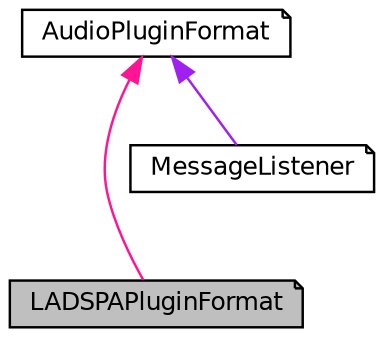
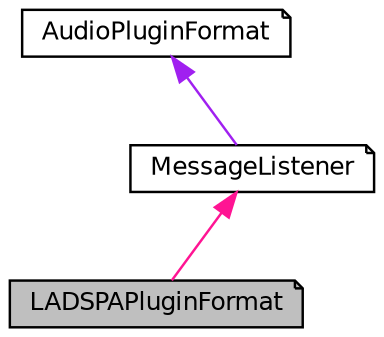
(106, 181) -> (197, 246)
